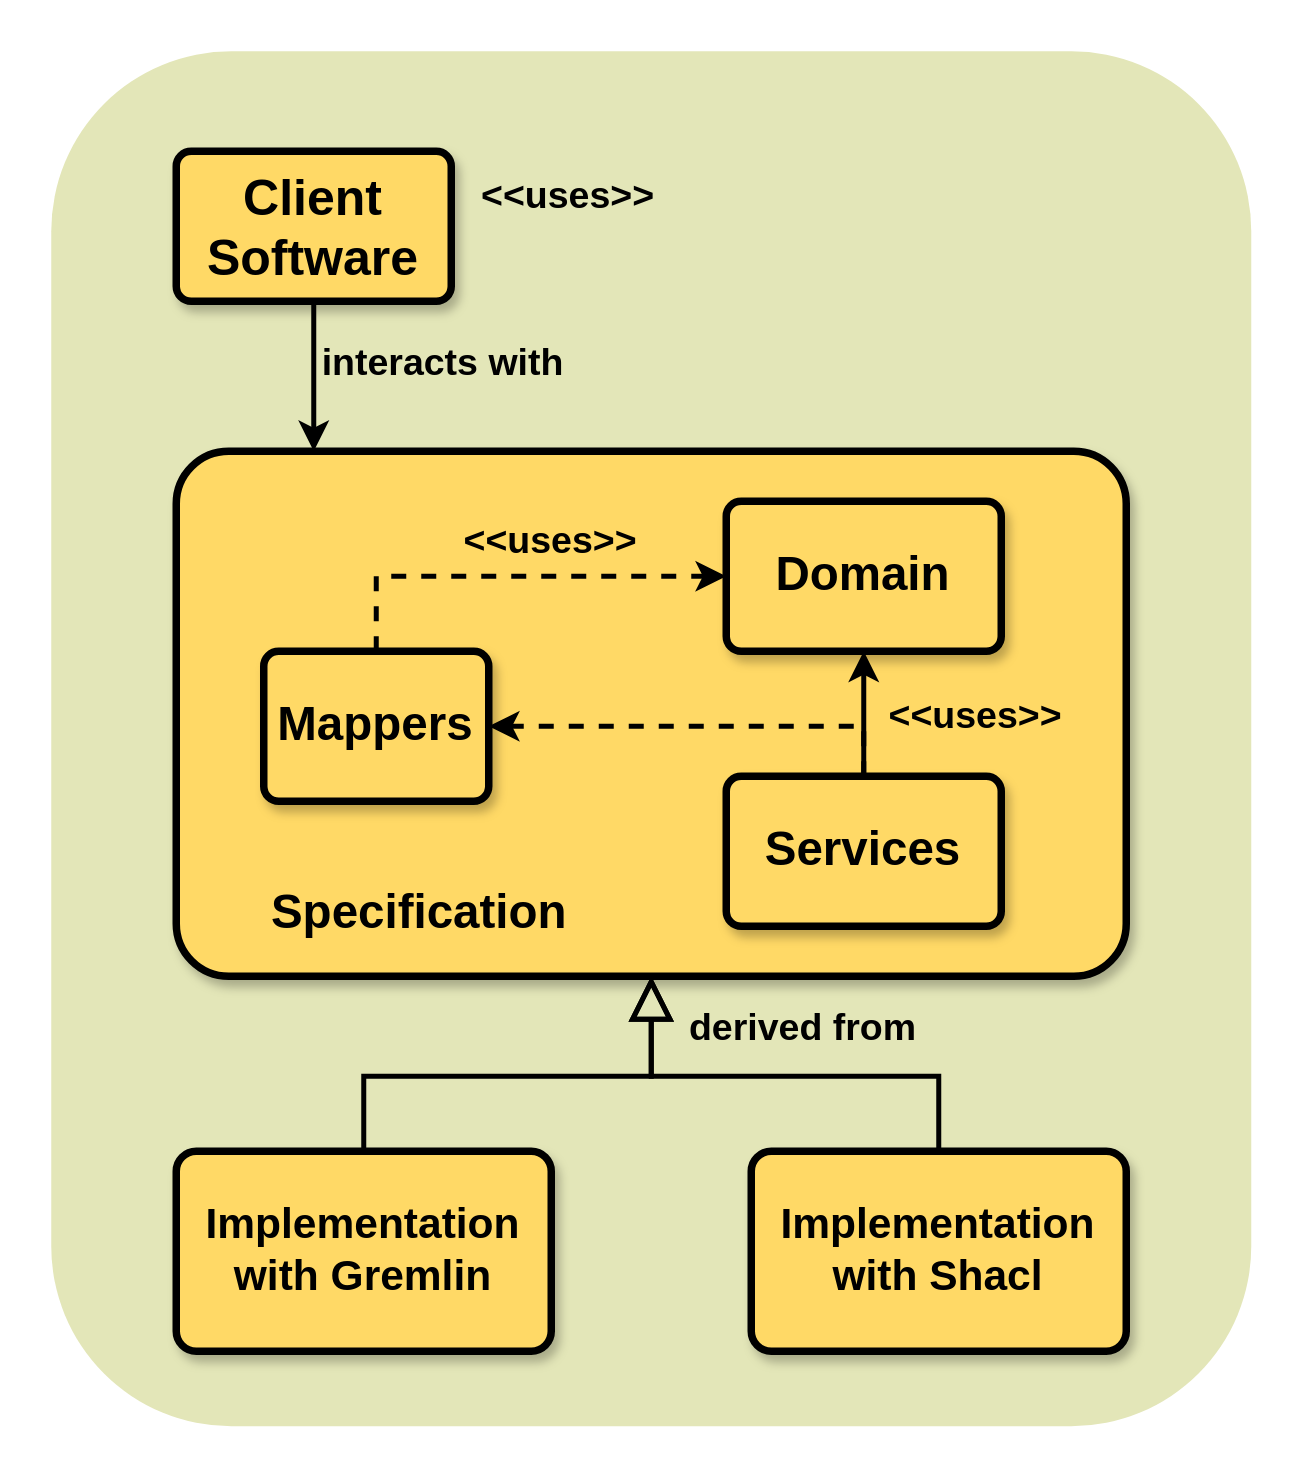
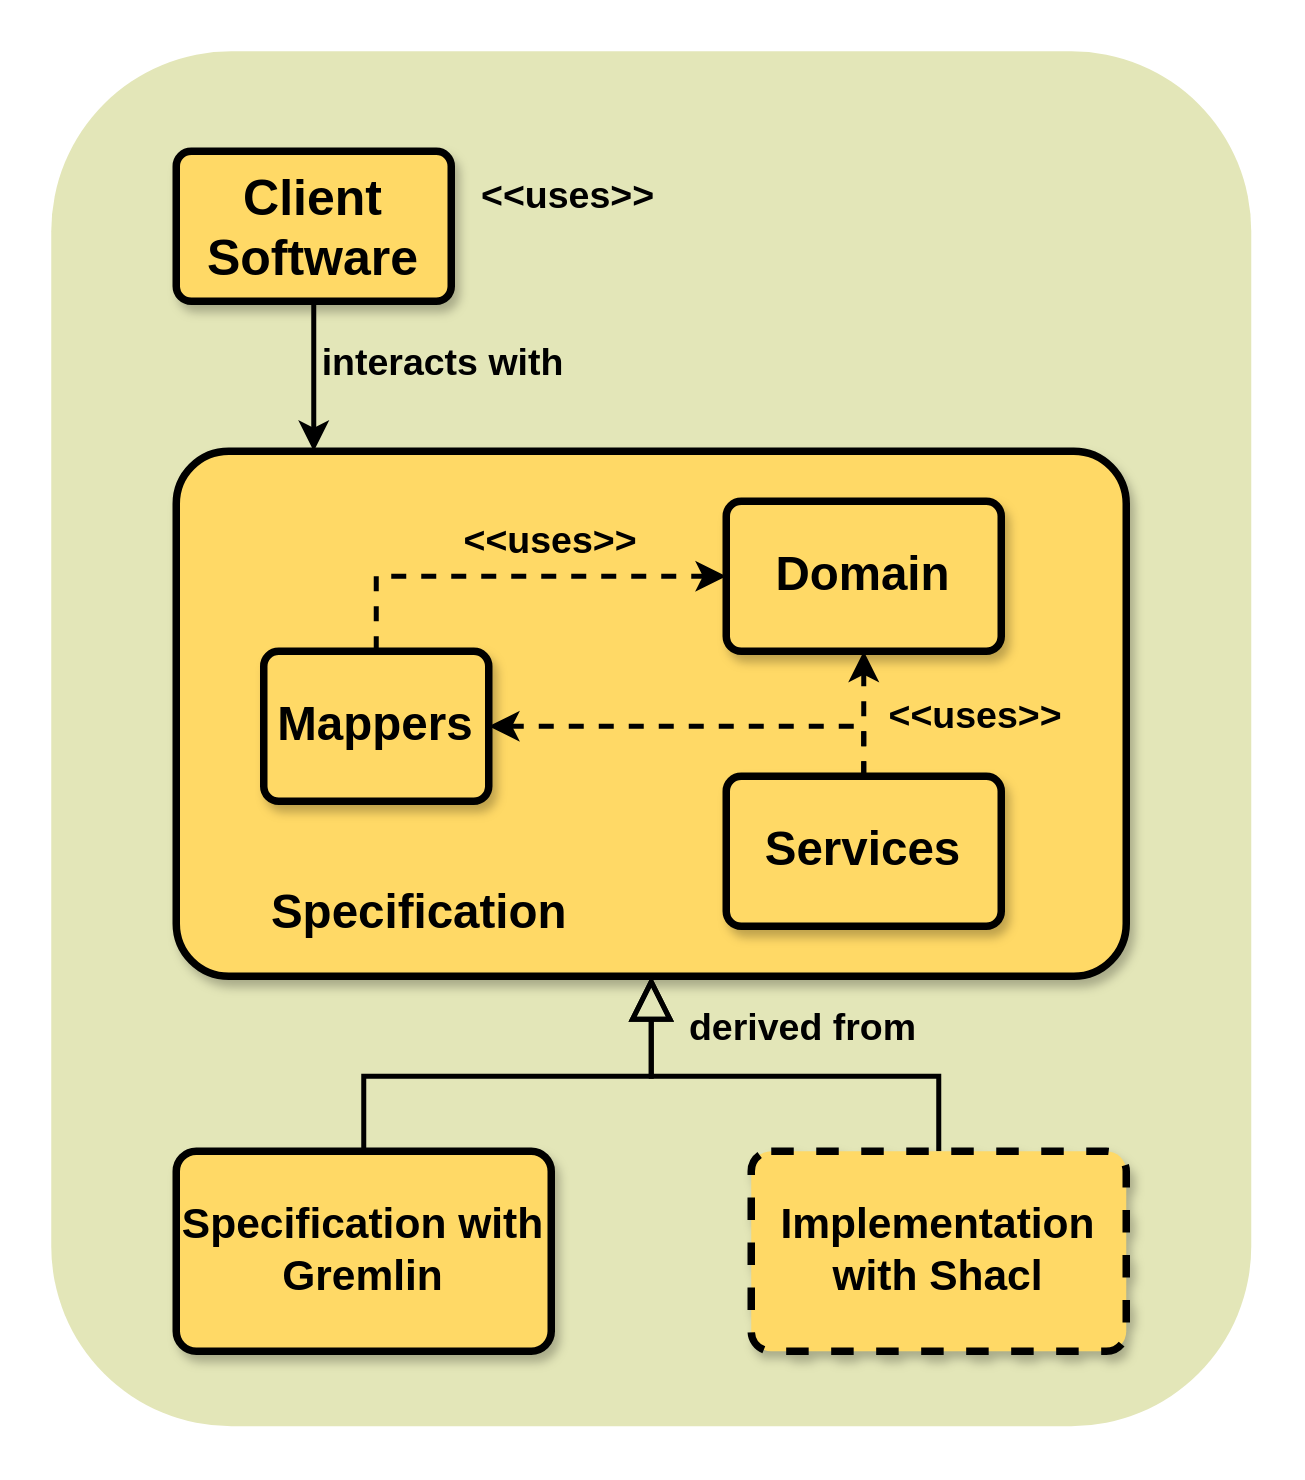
(864, 693) -> (864, 693)
(364, 1251) -> (364, 1251)
(939, 1251) -> (939, 1251)
